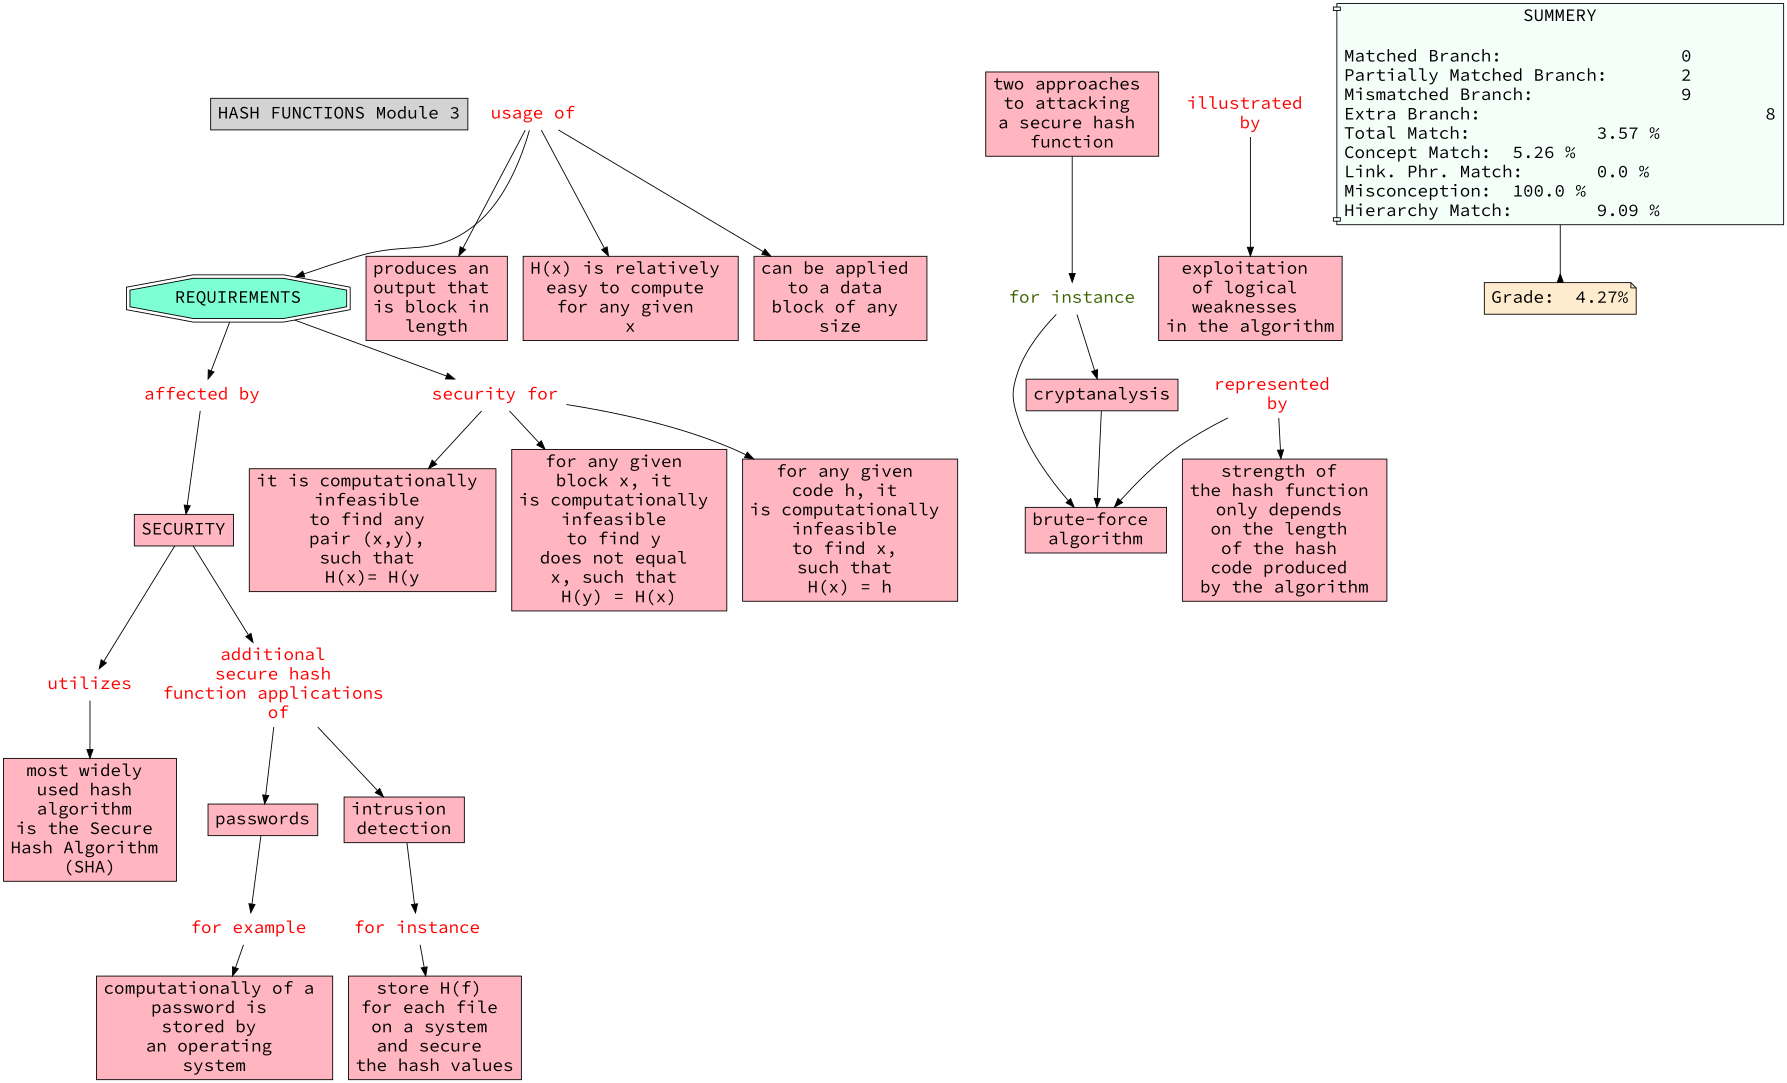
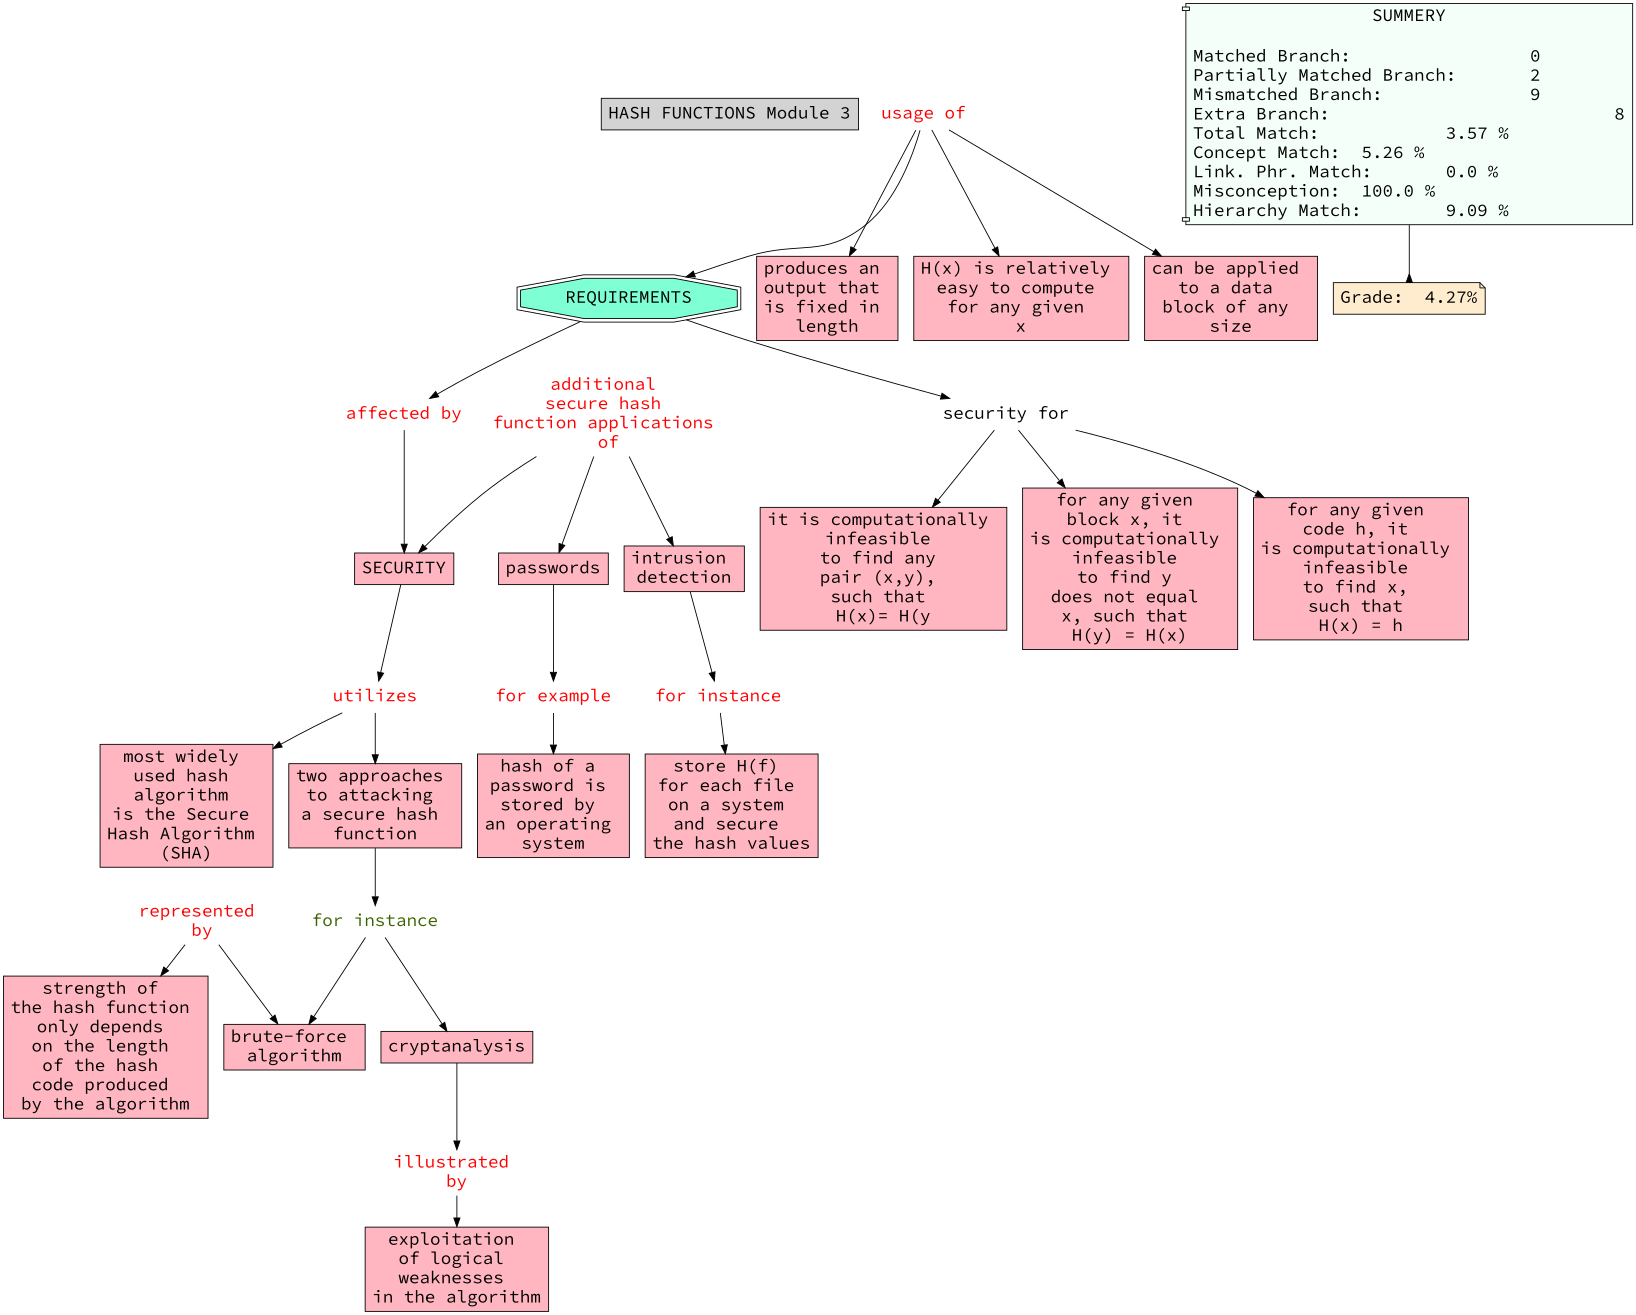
(437, 298) -> (827, 298)
(496, 395) -> (1006, 414)
(1099, 455) -> (457, 1102)
(221, 590) -> (478, 498)
none -> (375, 734)
(215, 1028) -> (553, 806)
